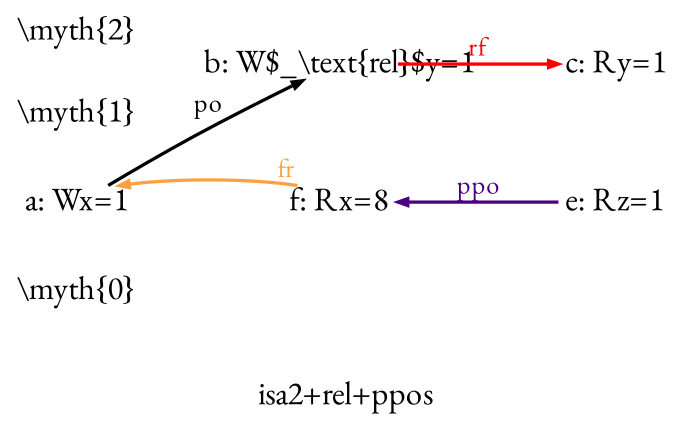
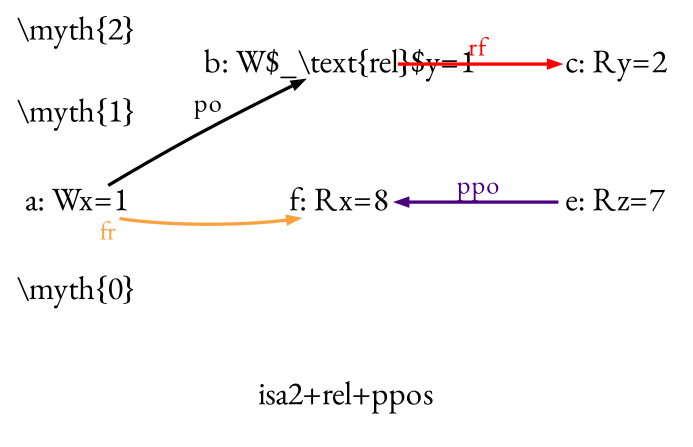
(616, 64) -> (616, 64)
(214, 180) -> (203, 224)
(616, 202) -> (616, 202)
